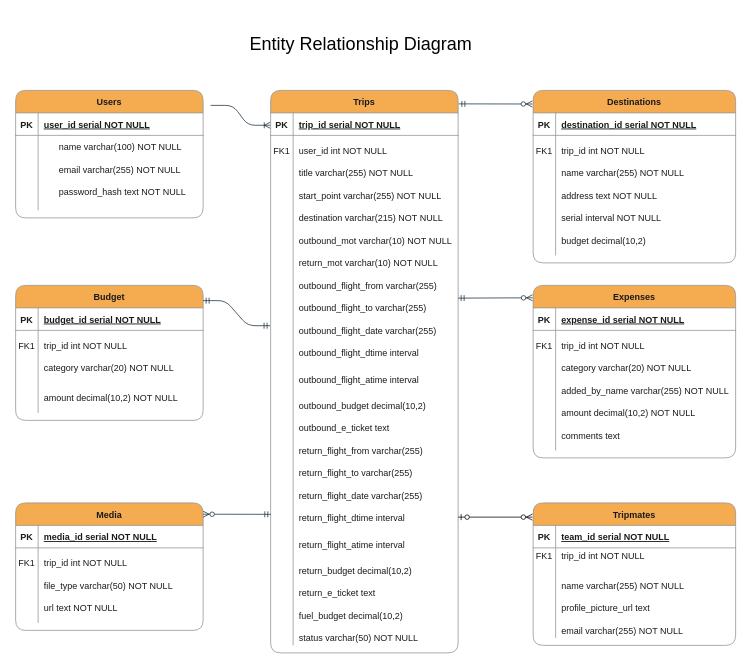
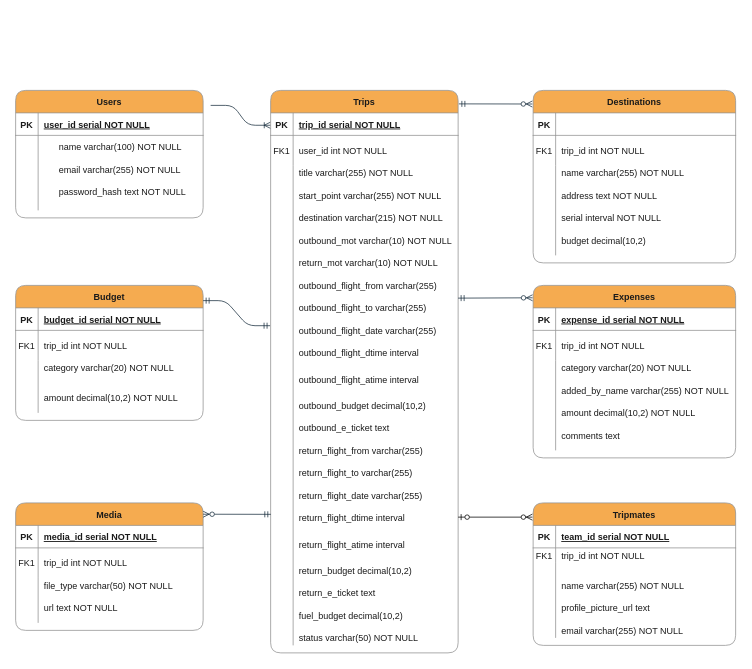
(360, 45) -> none
(645, 124) -> none
